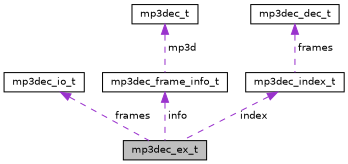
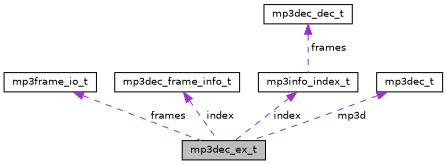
(165, 53) -> (314, 119)
(44, 82) -> (50, 82)
(295, 82) -> (308, 82)
(176, 116) -> (219, 116)
